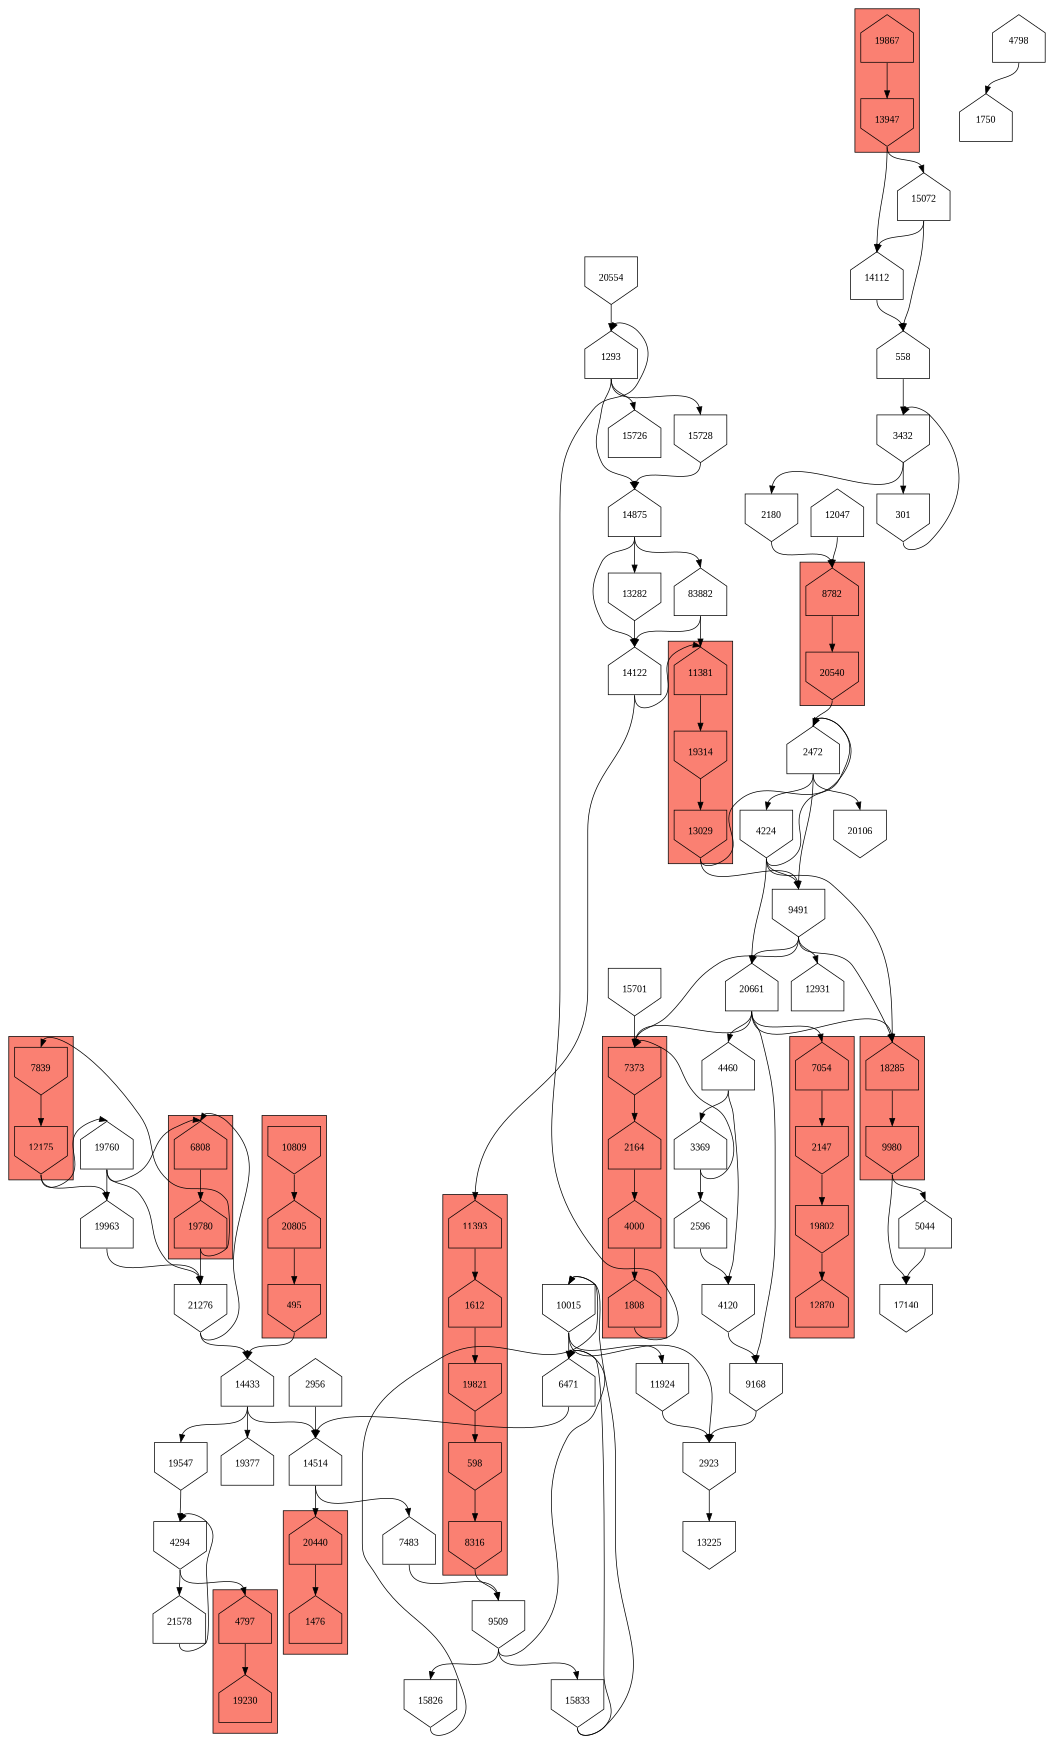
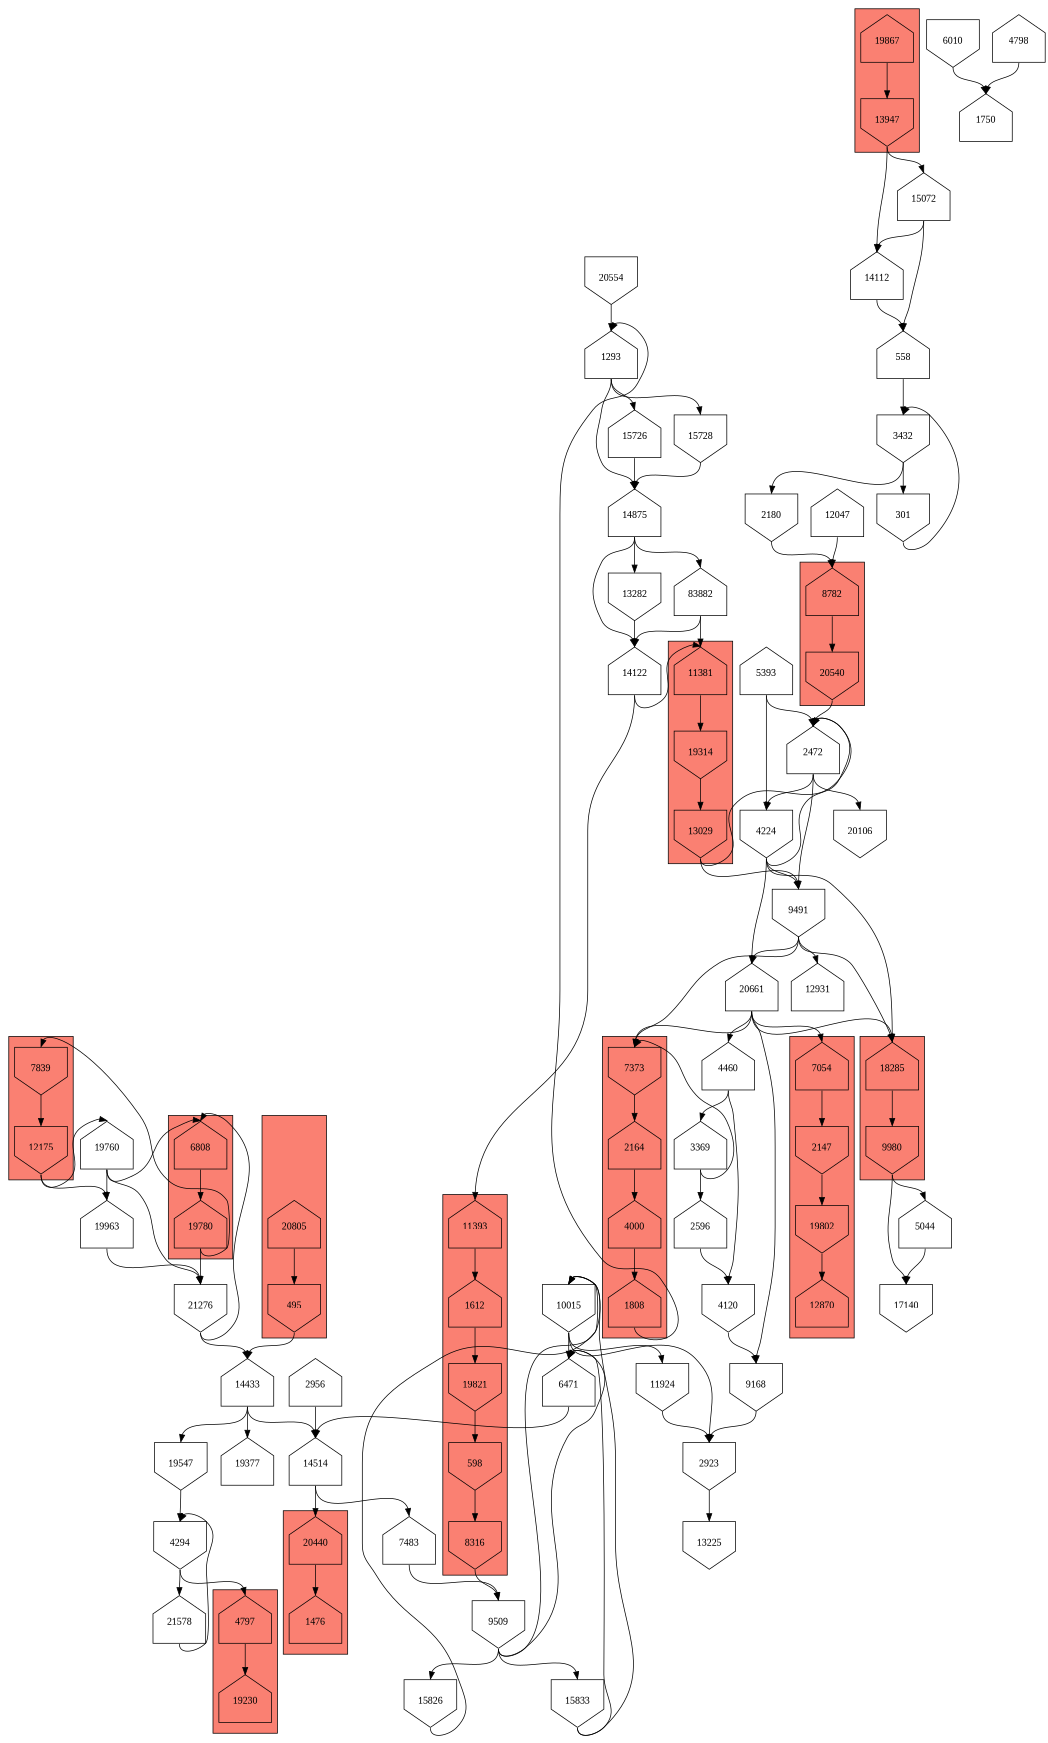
none -> (953, 41)
none -> (635, 470)
none -> (766, 673)
(635, 990) -> none
(294, 1148) -> none
none -> (528, 1450)
